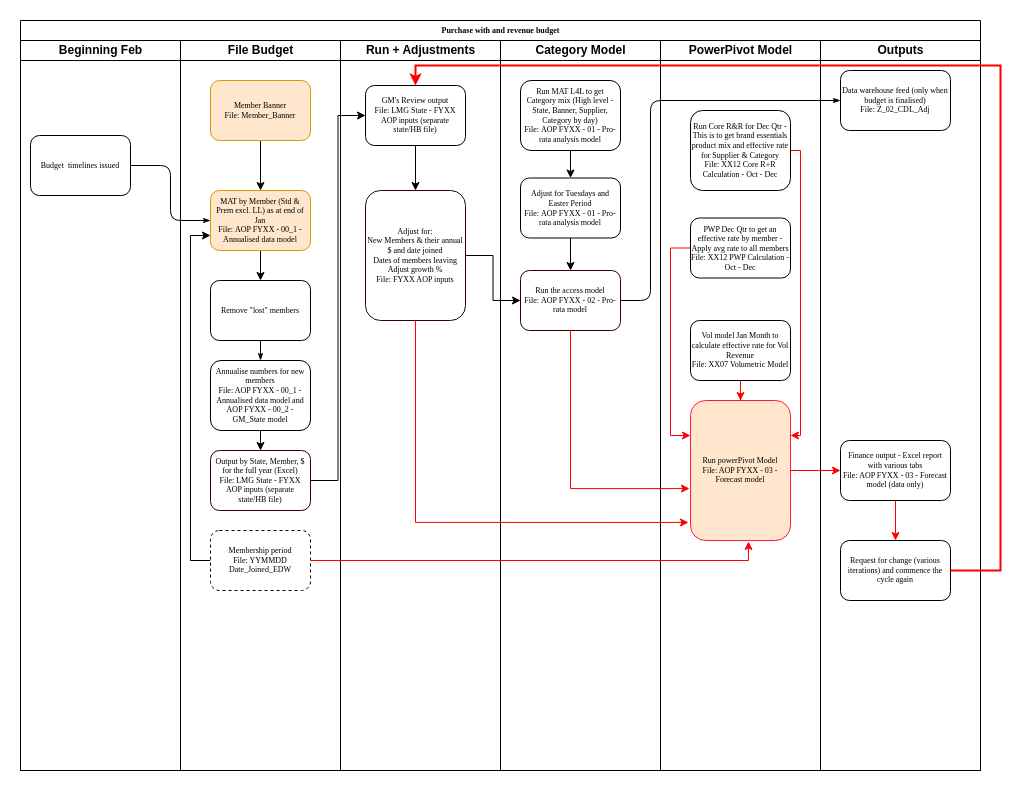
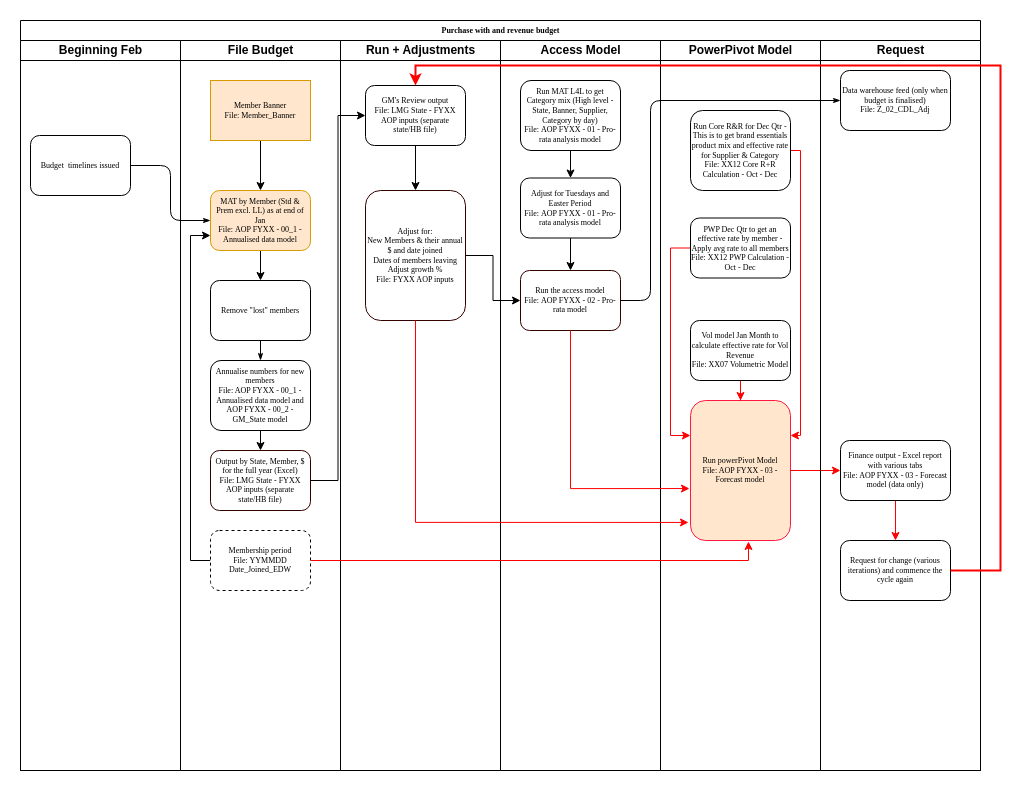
(581, 51) -> (581, 51)
(901, 51) -> (901, 51)
(261, 111) -> (261, 111)
